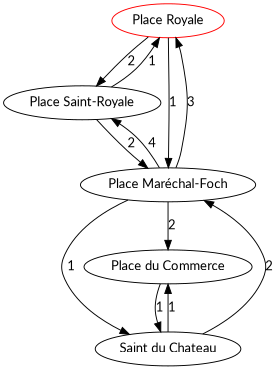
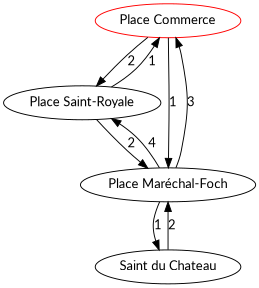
(168, 21) -> (168, 21)
(168, 267) -> none
